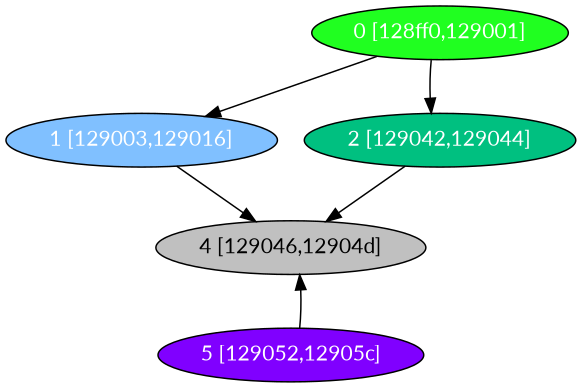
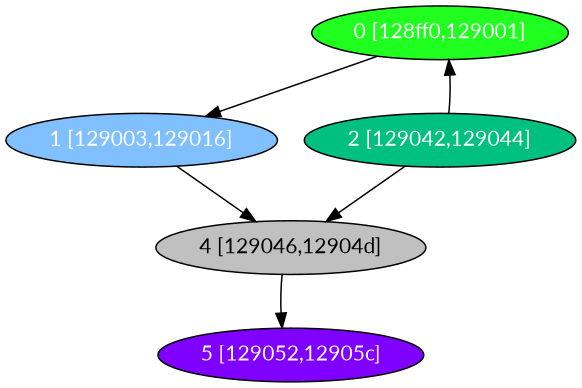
(430, 79) -> (450, 94)
(301, 309) -> (281, 294)
